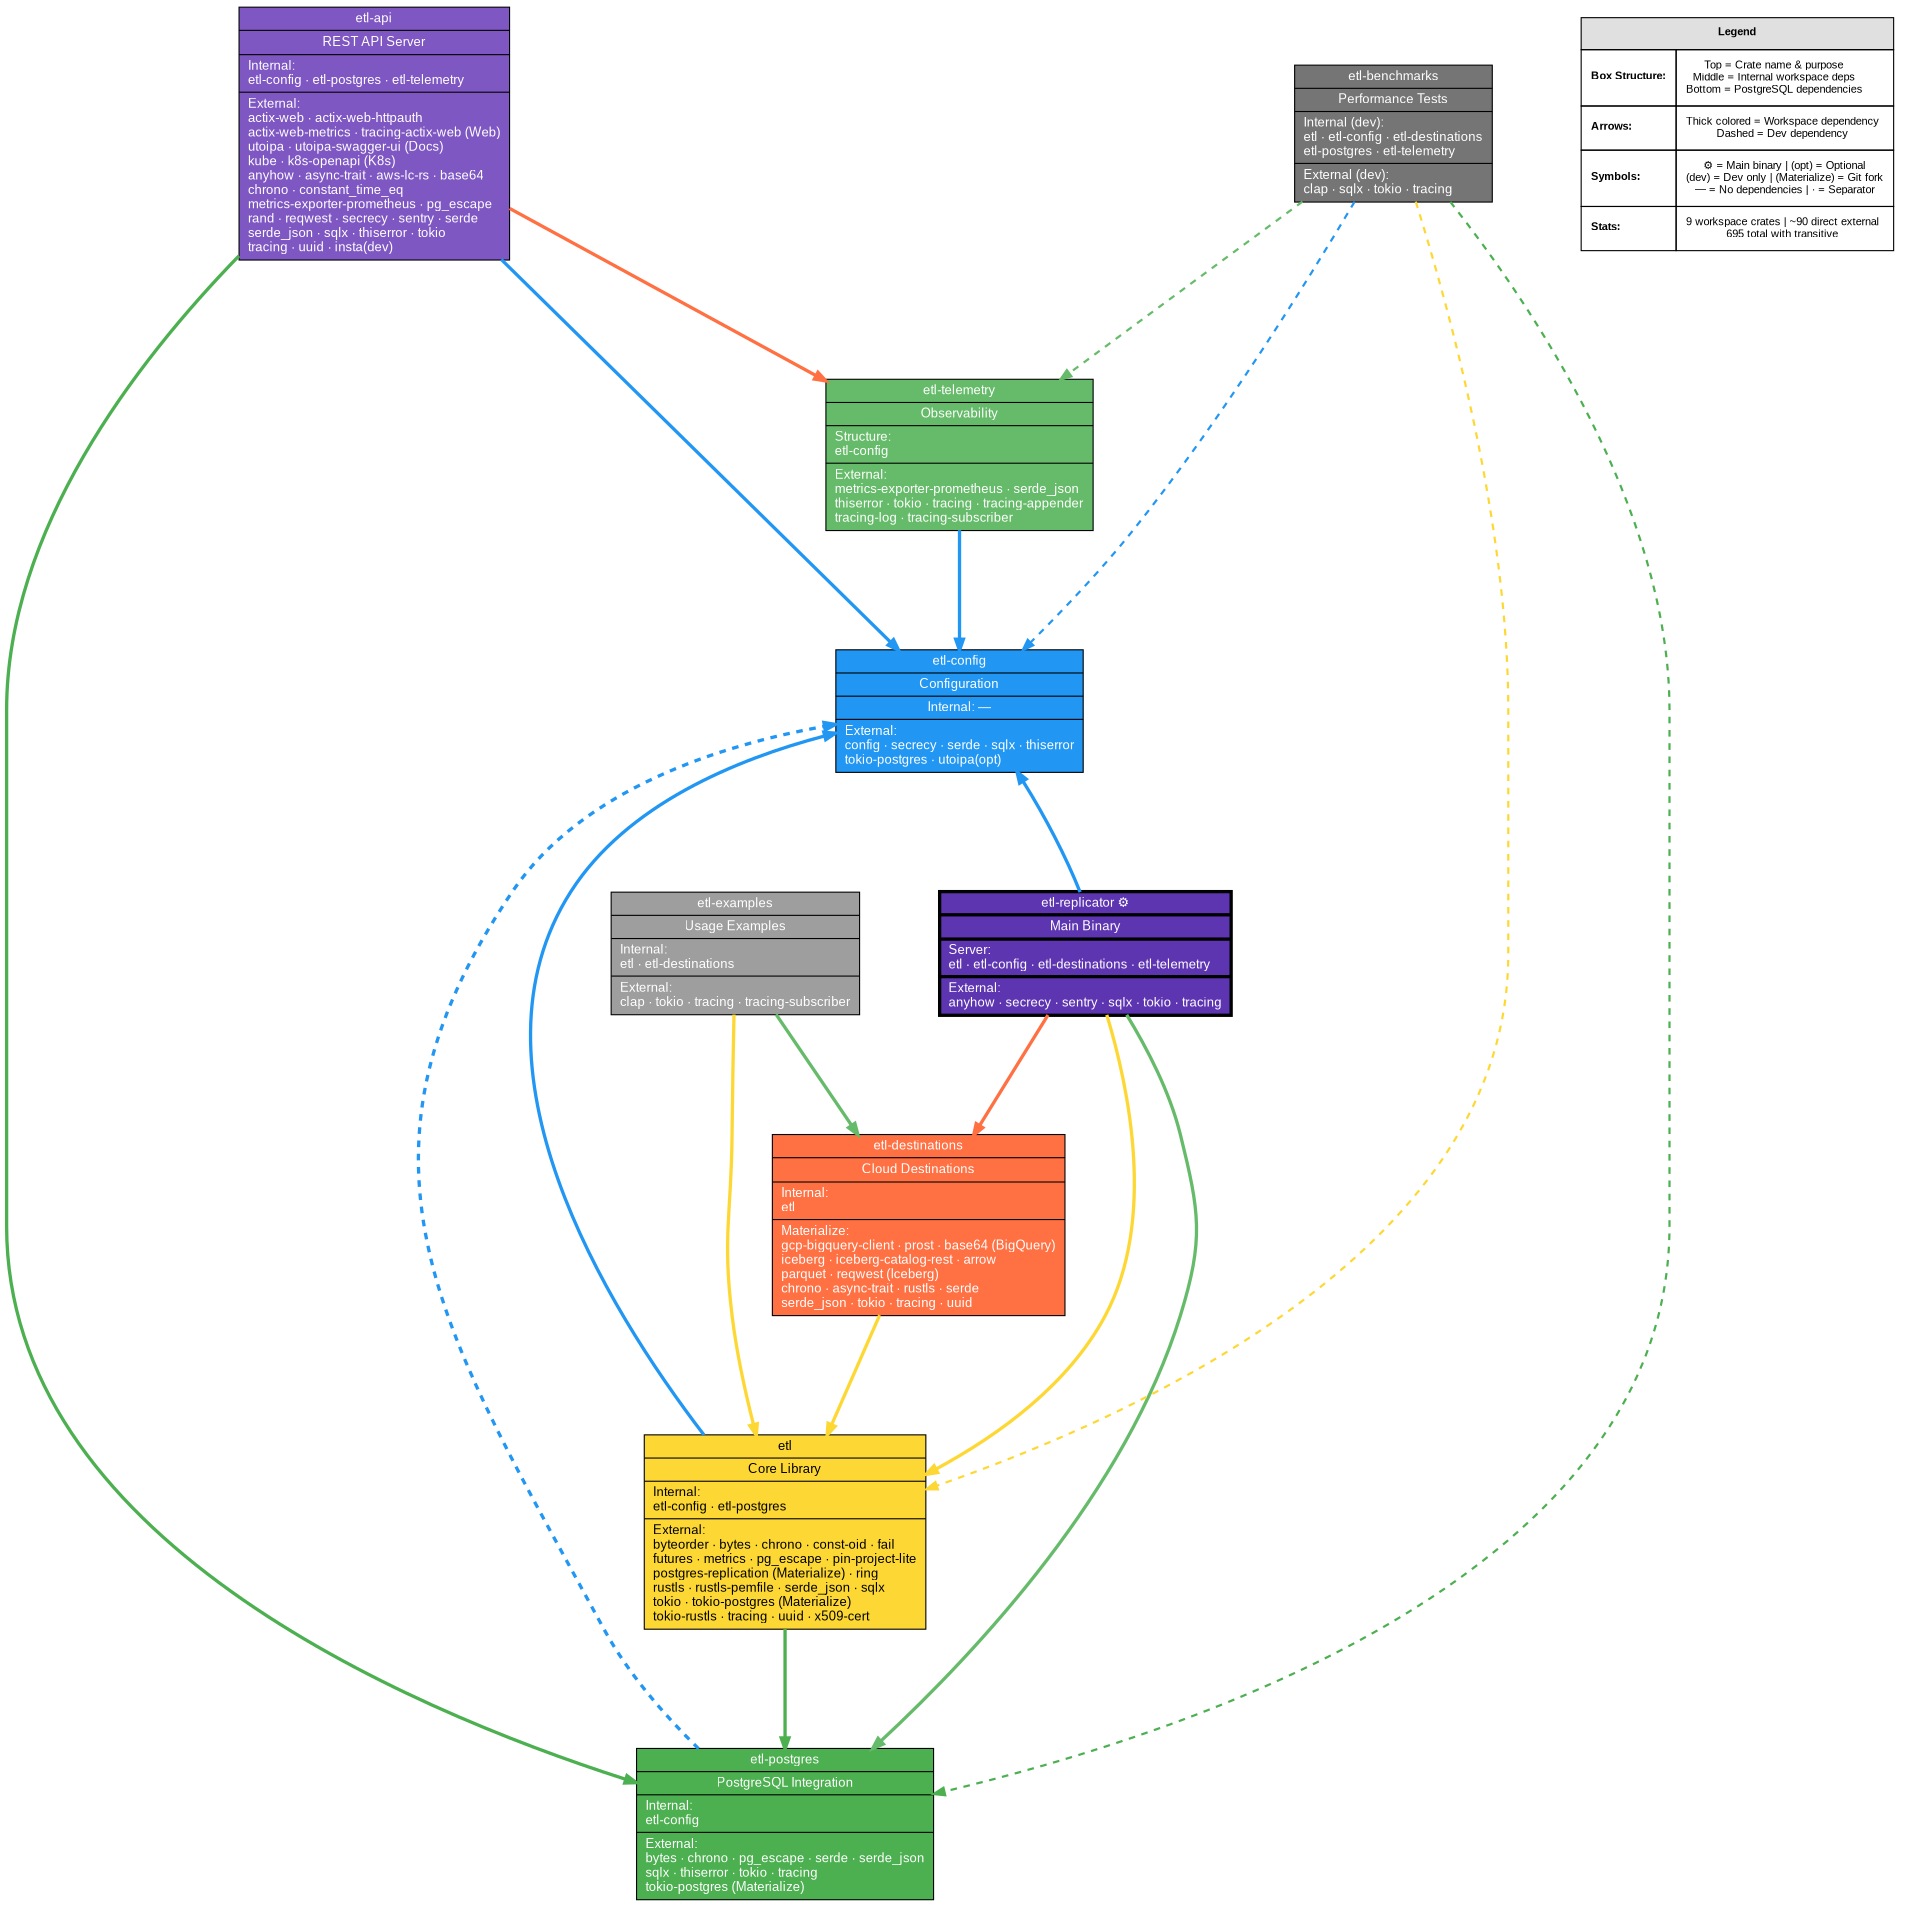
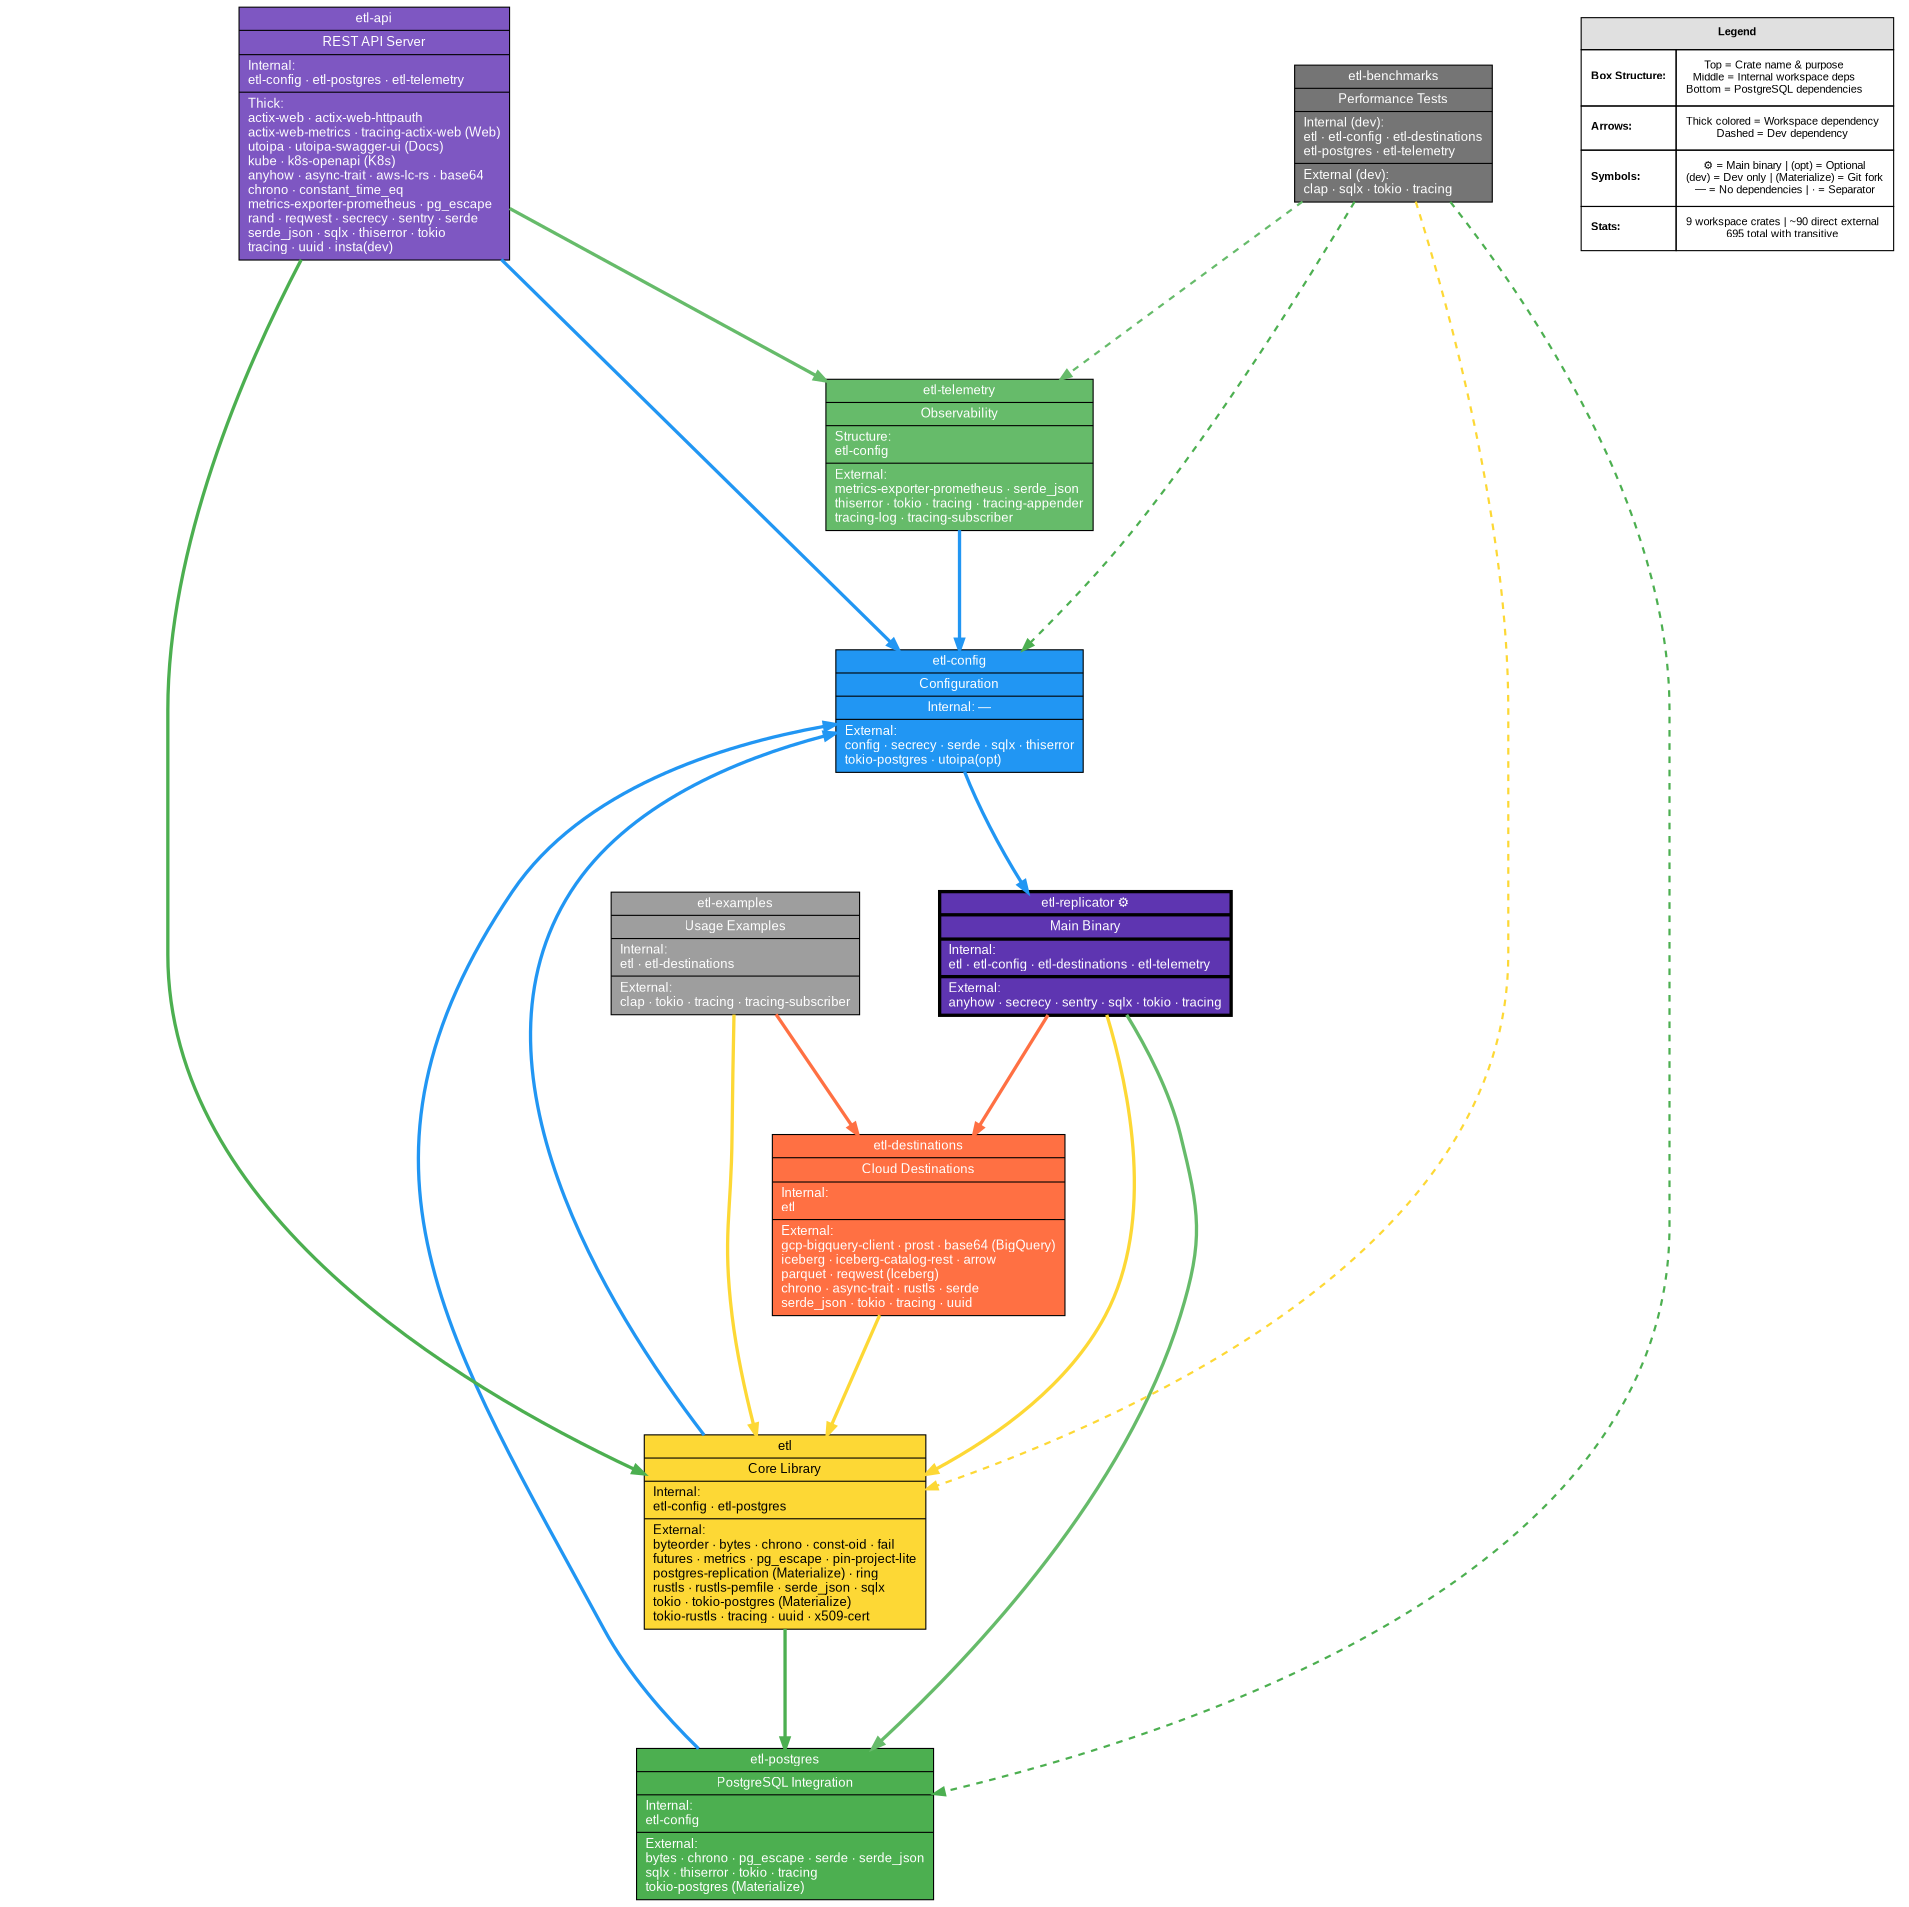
(274, 104) -> (266, 104)
(663, 292) -> (663, 292)
(1206, 432) -> (1206, 432)
(1054, 836) -> (991, 828)
(970, 950) -> (972, 950)
(814, 1070) -> (814, 1070)
(7, 1149) -> (169, 960)
(419, 1166) -> (419, 1166)
(815, 1231) -> (808, 1231)
